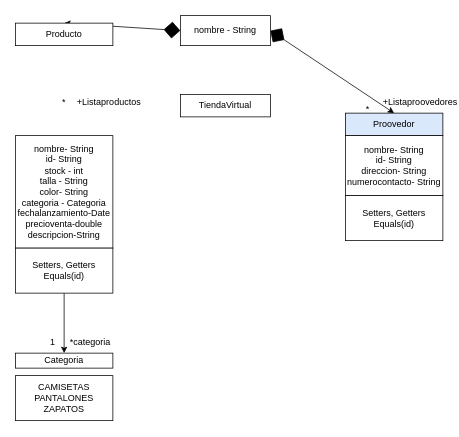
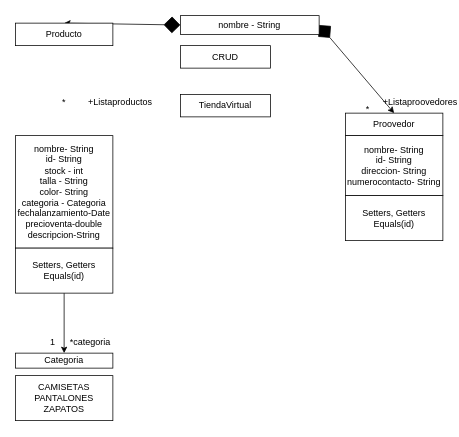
(225, 30) -> (250, 25)
none -> (225, 57)
(109, 102) -> (120, 102)
(394, 124) -> (394, 124)
